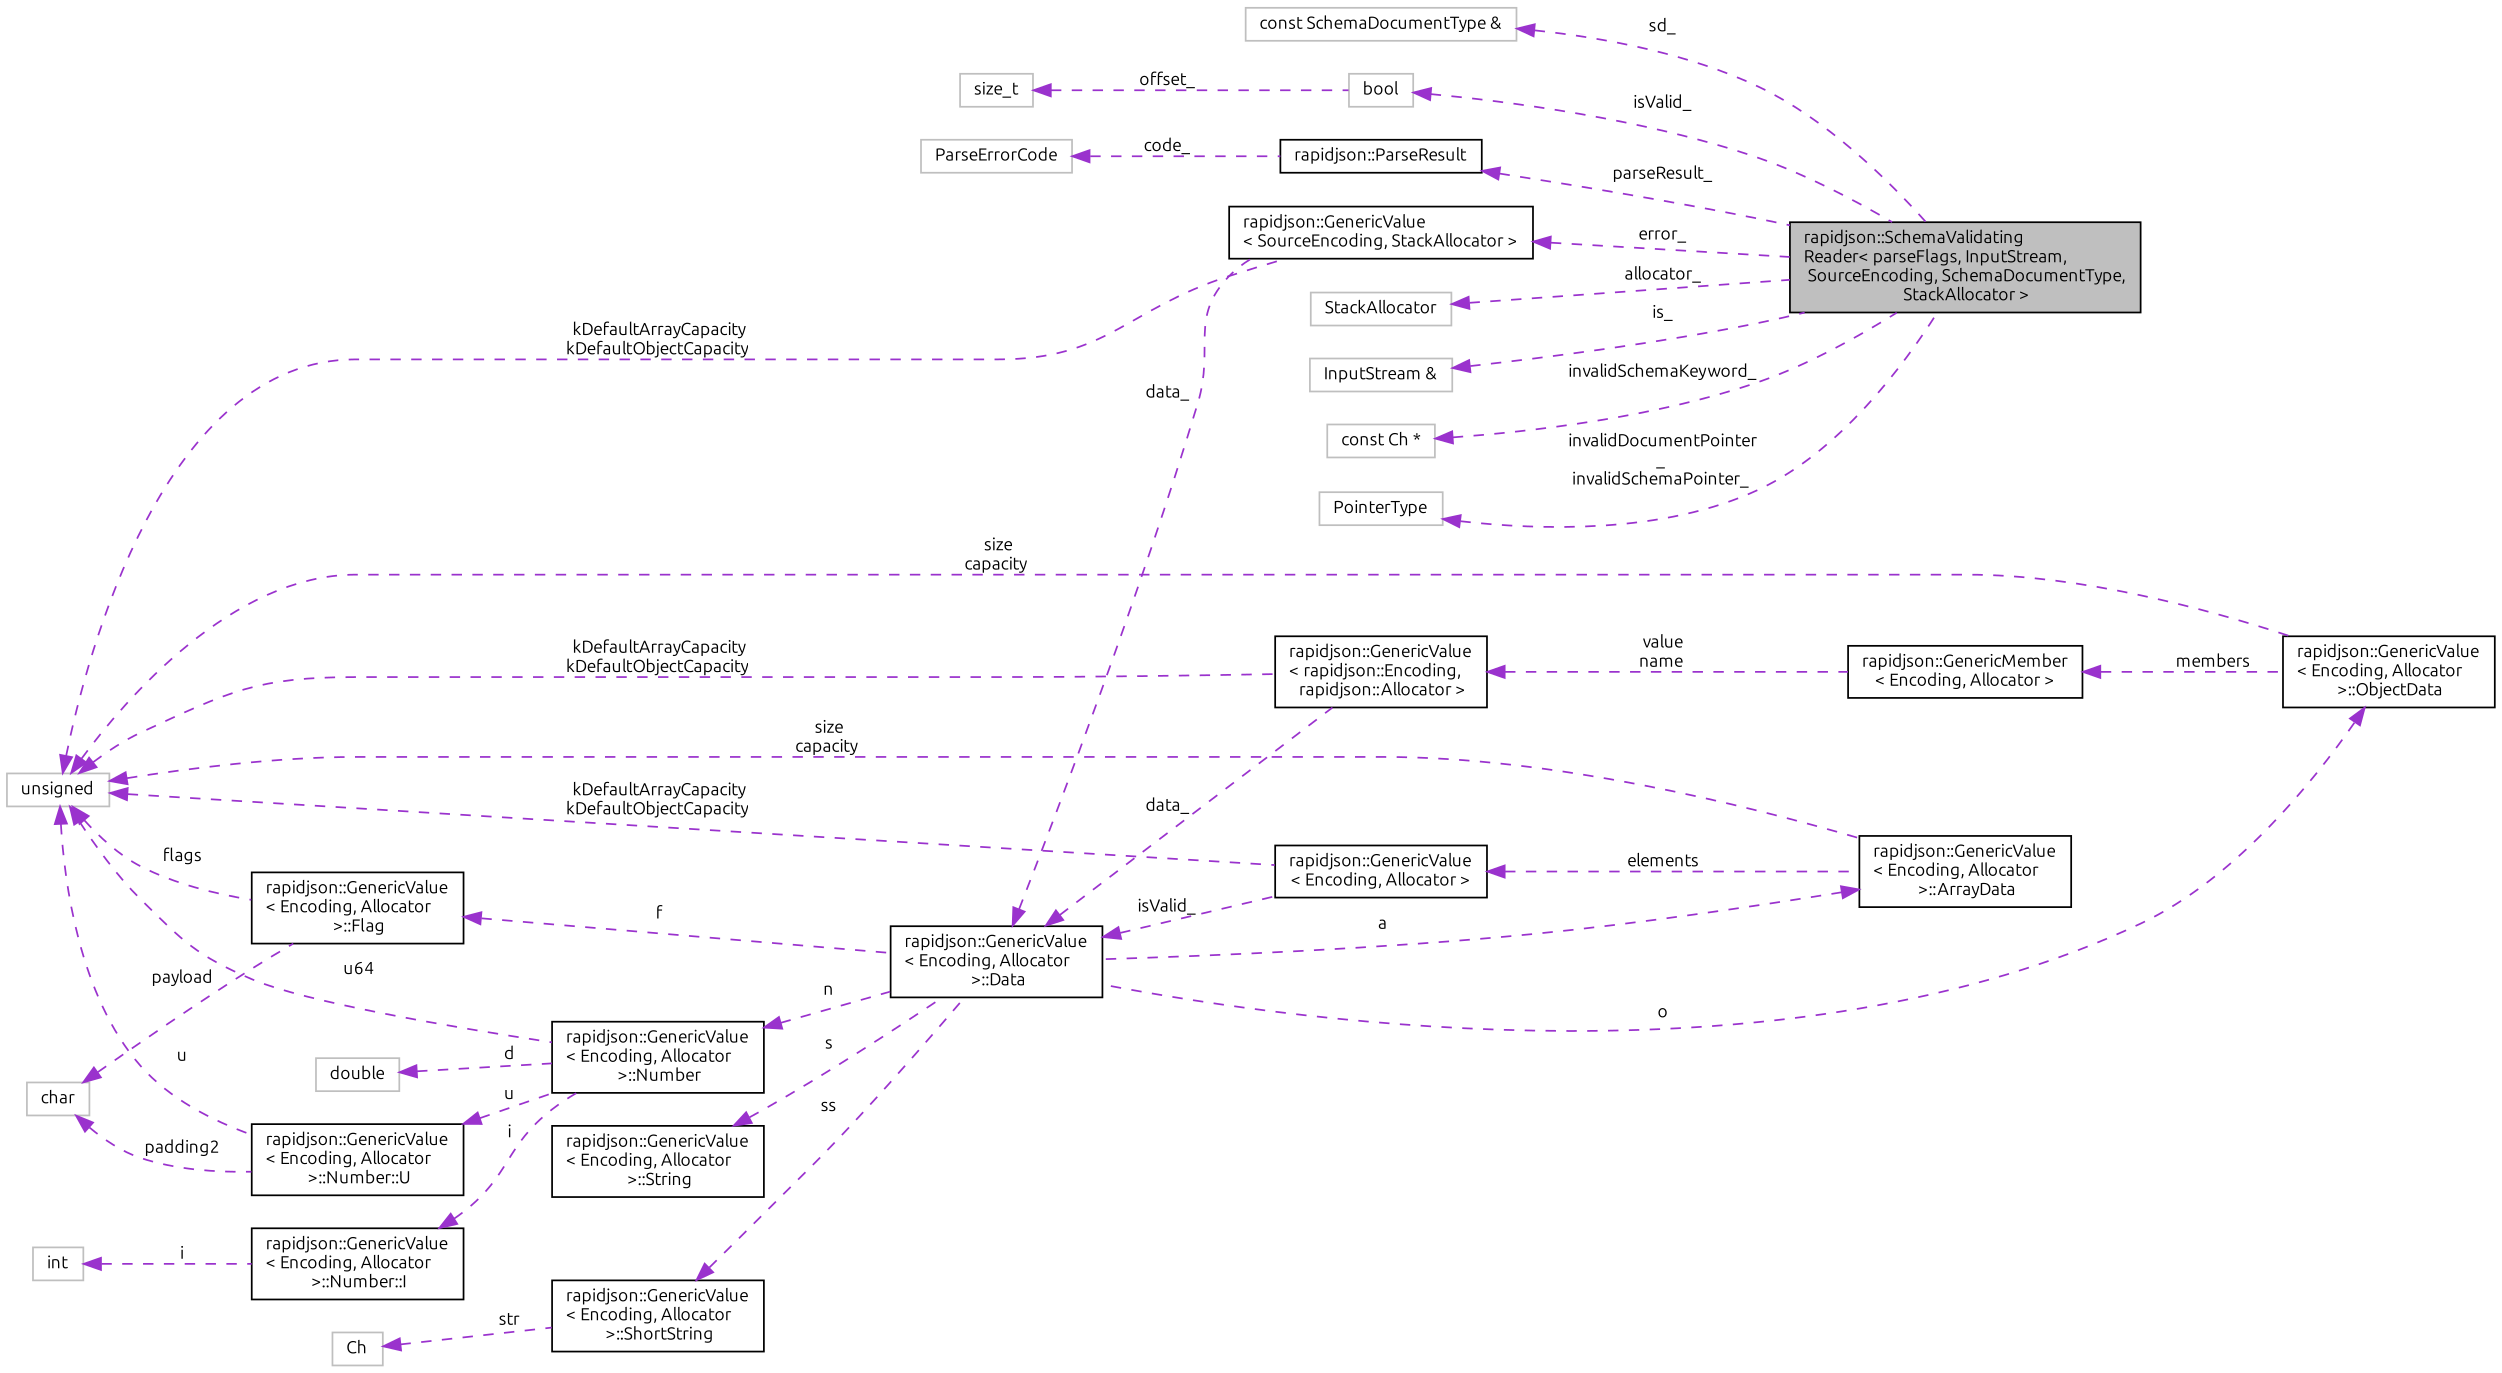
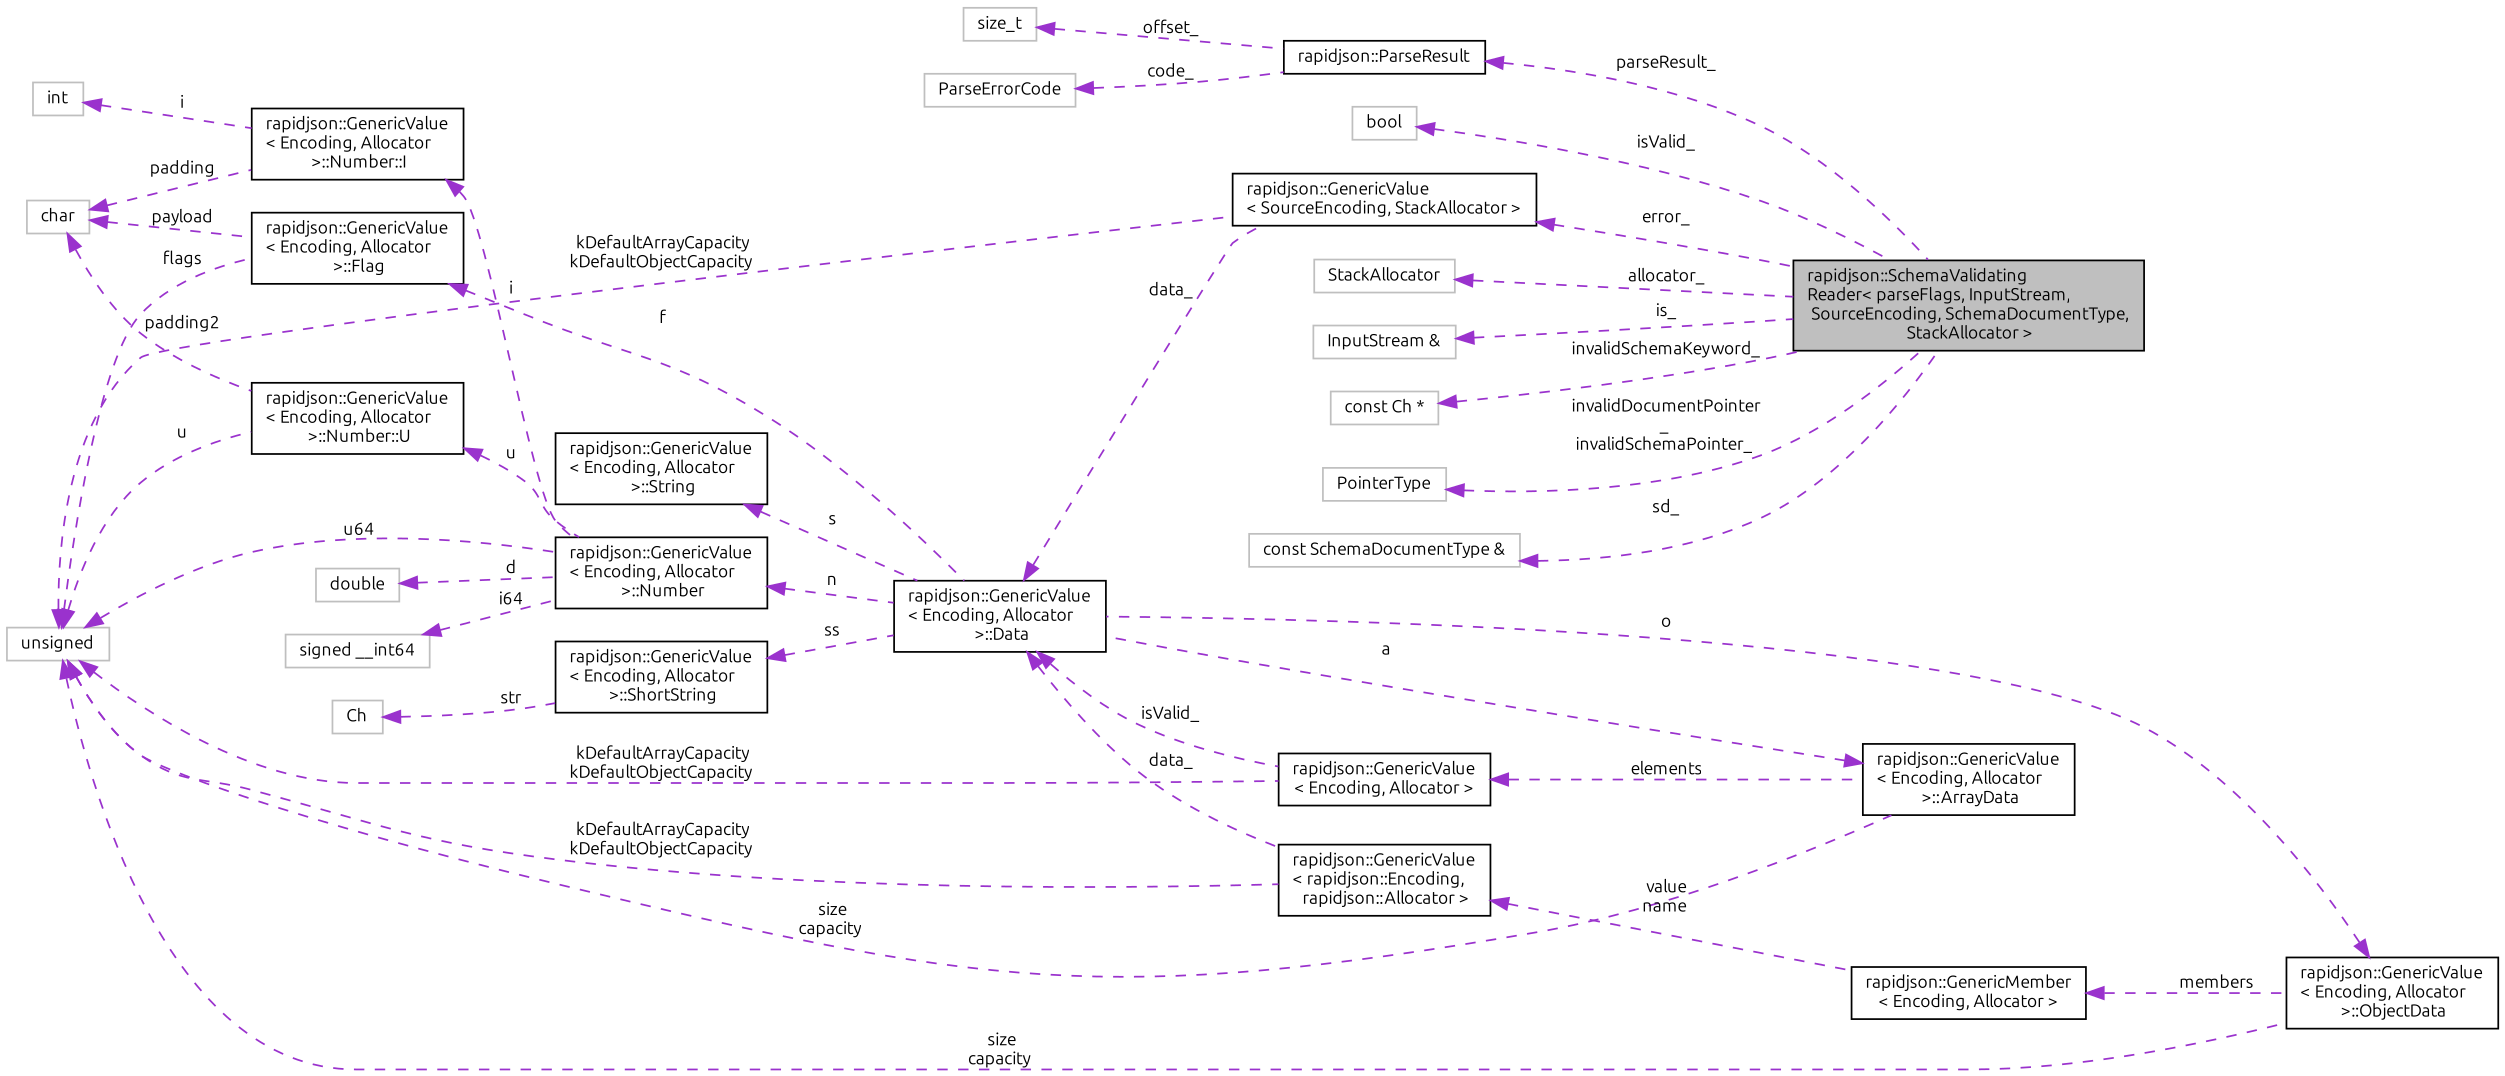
(1200, 90) -> (1169, 39)
none -> (179, 188)
none -> (358, 651)
